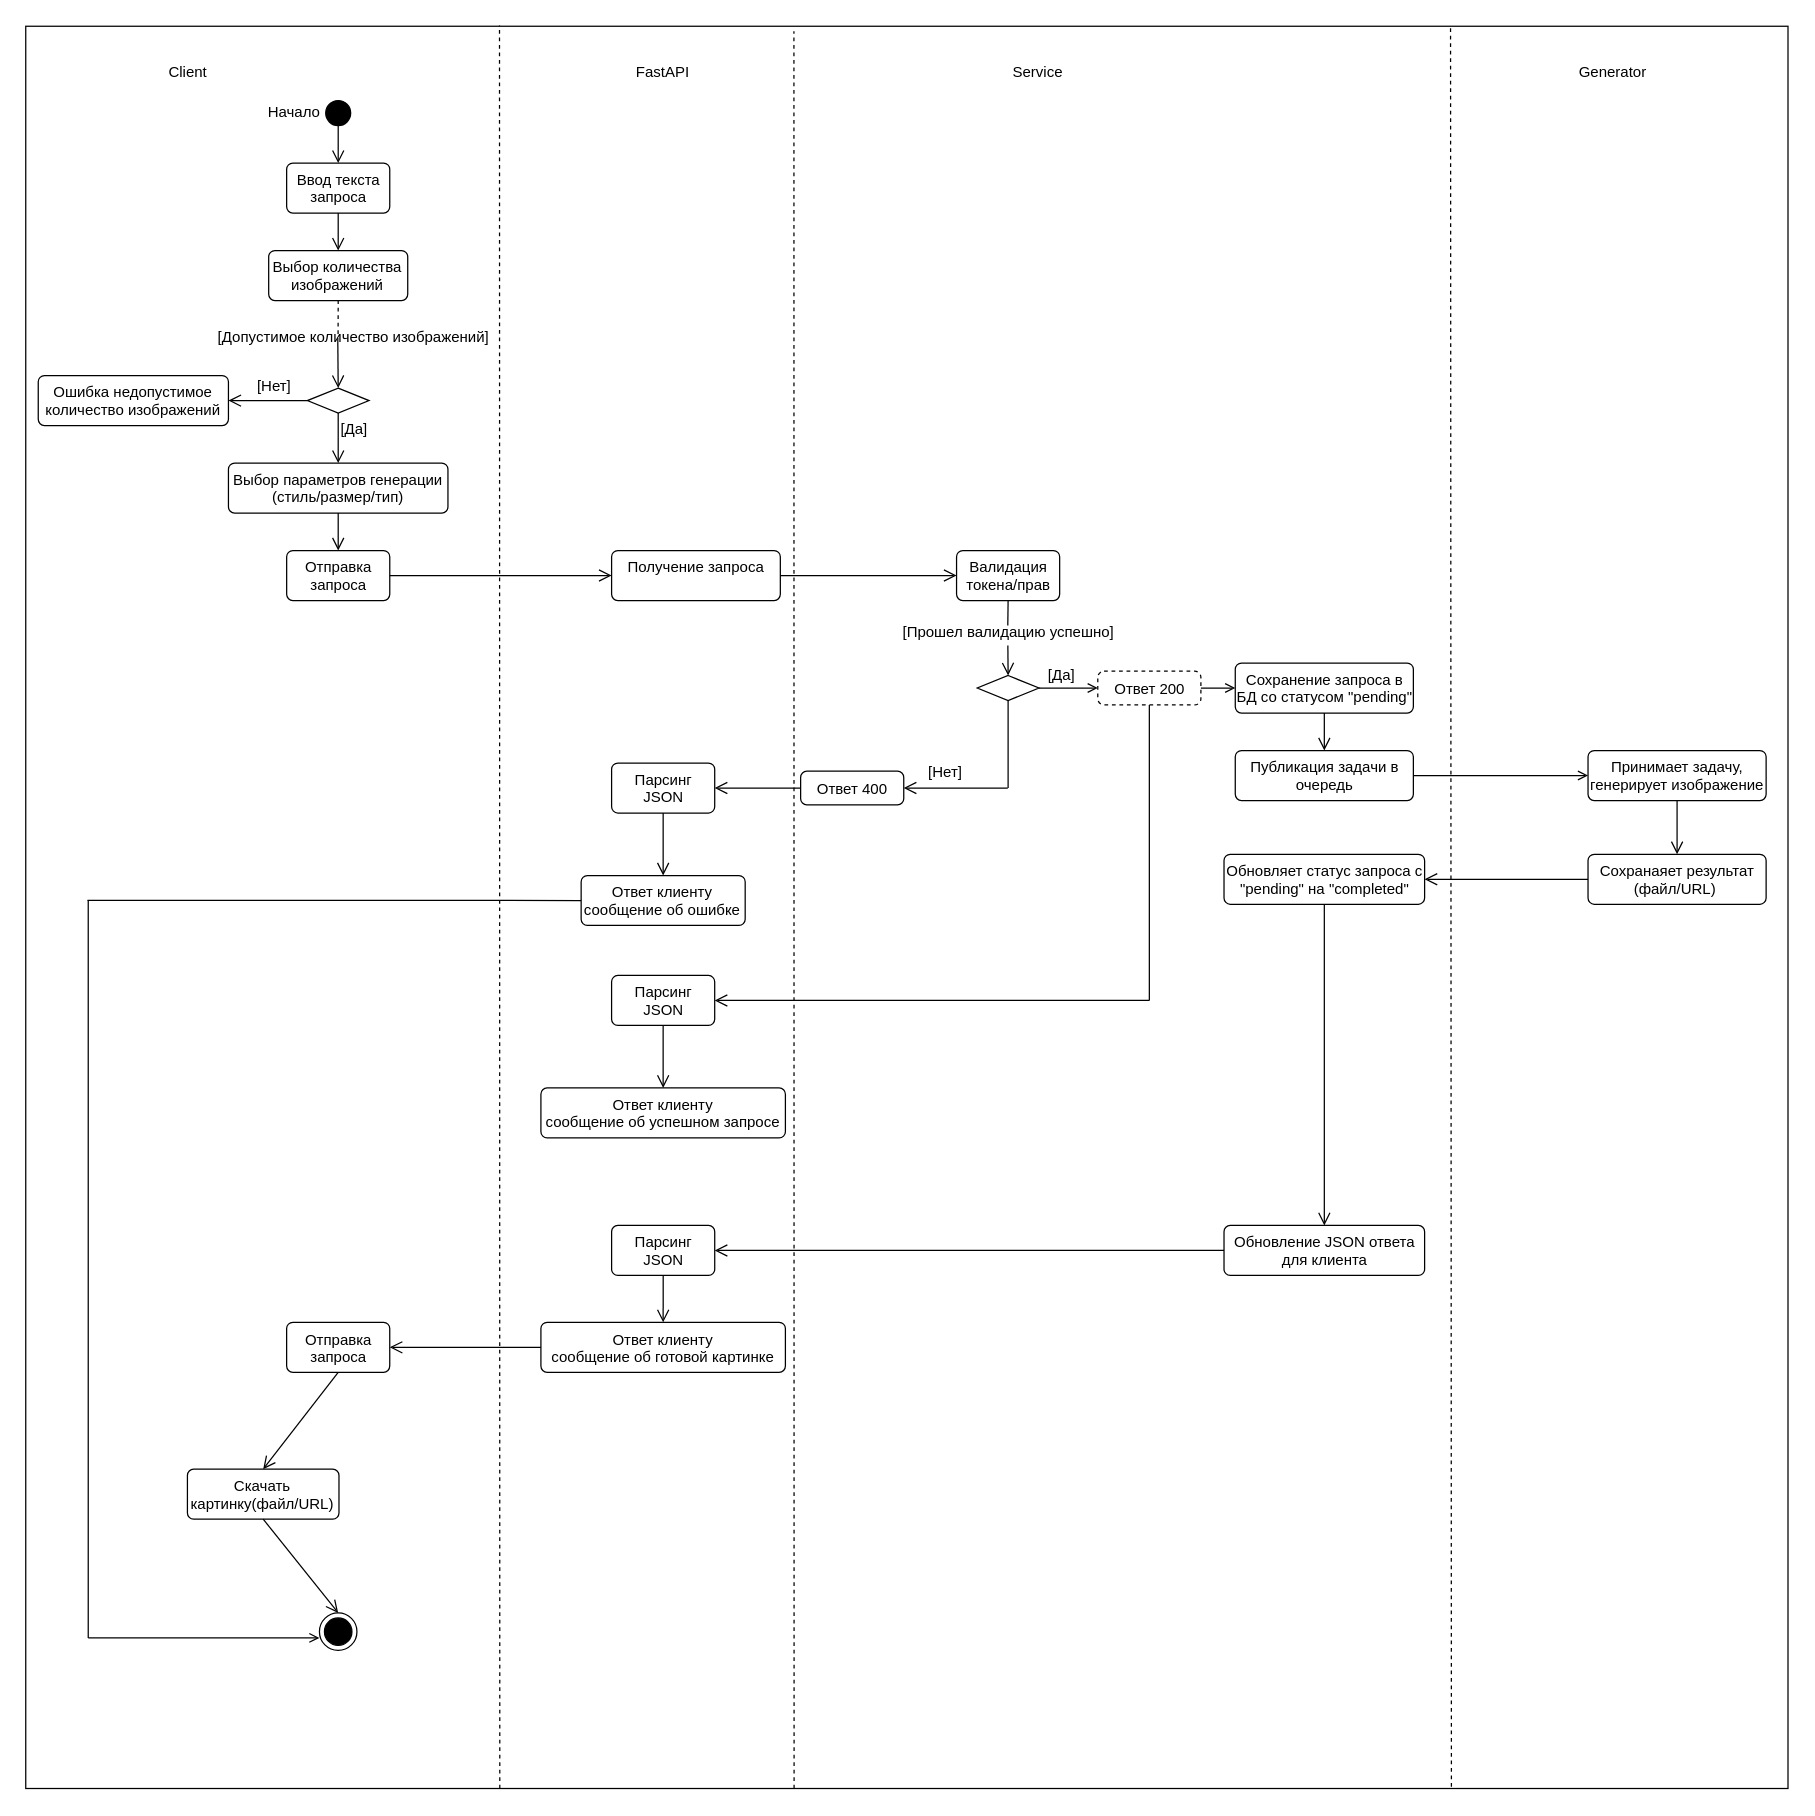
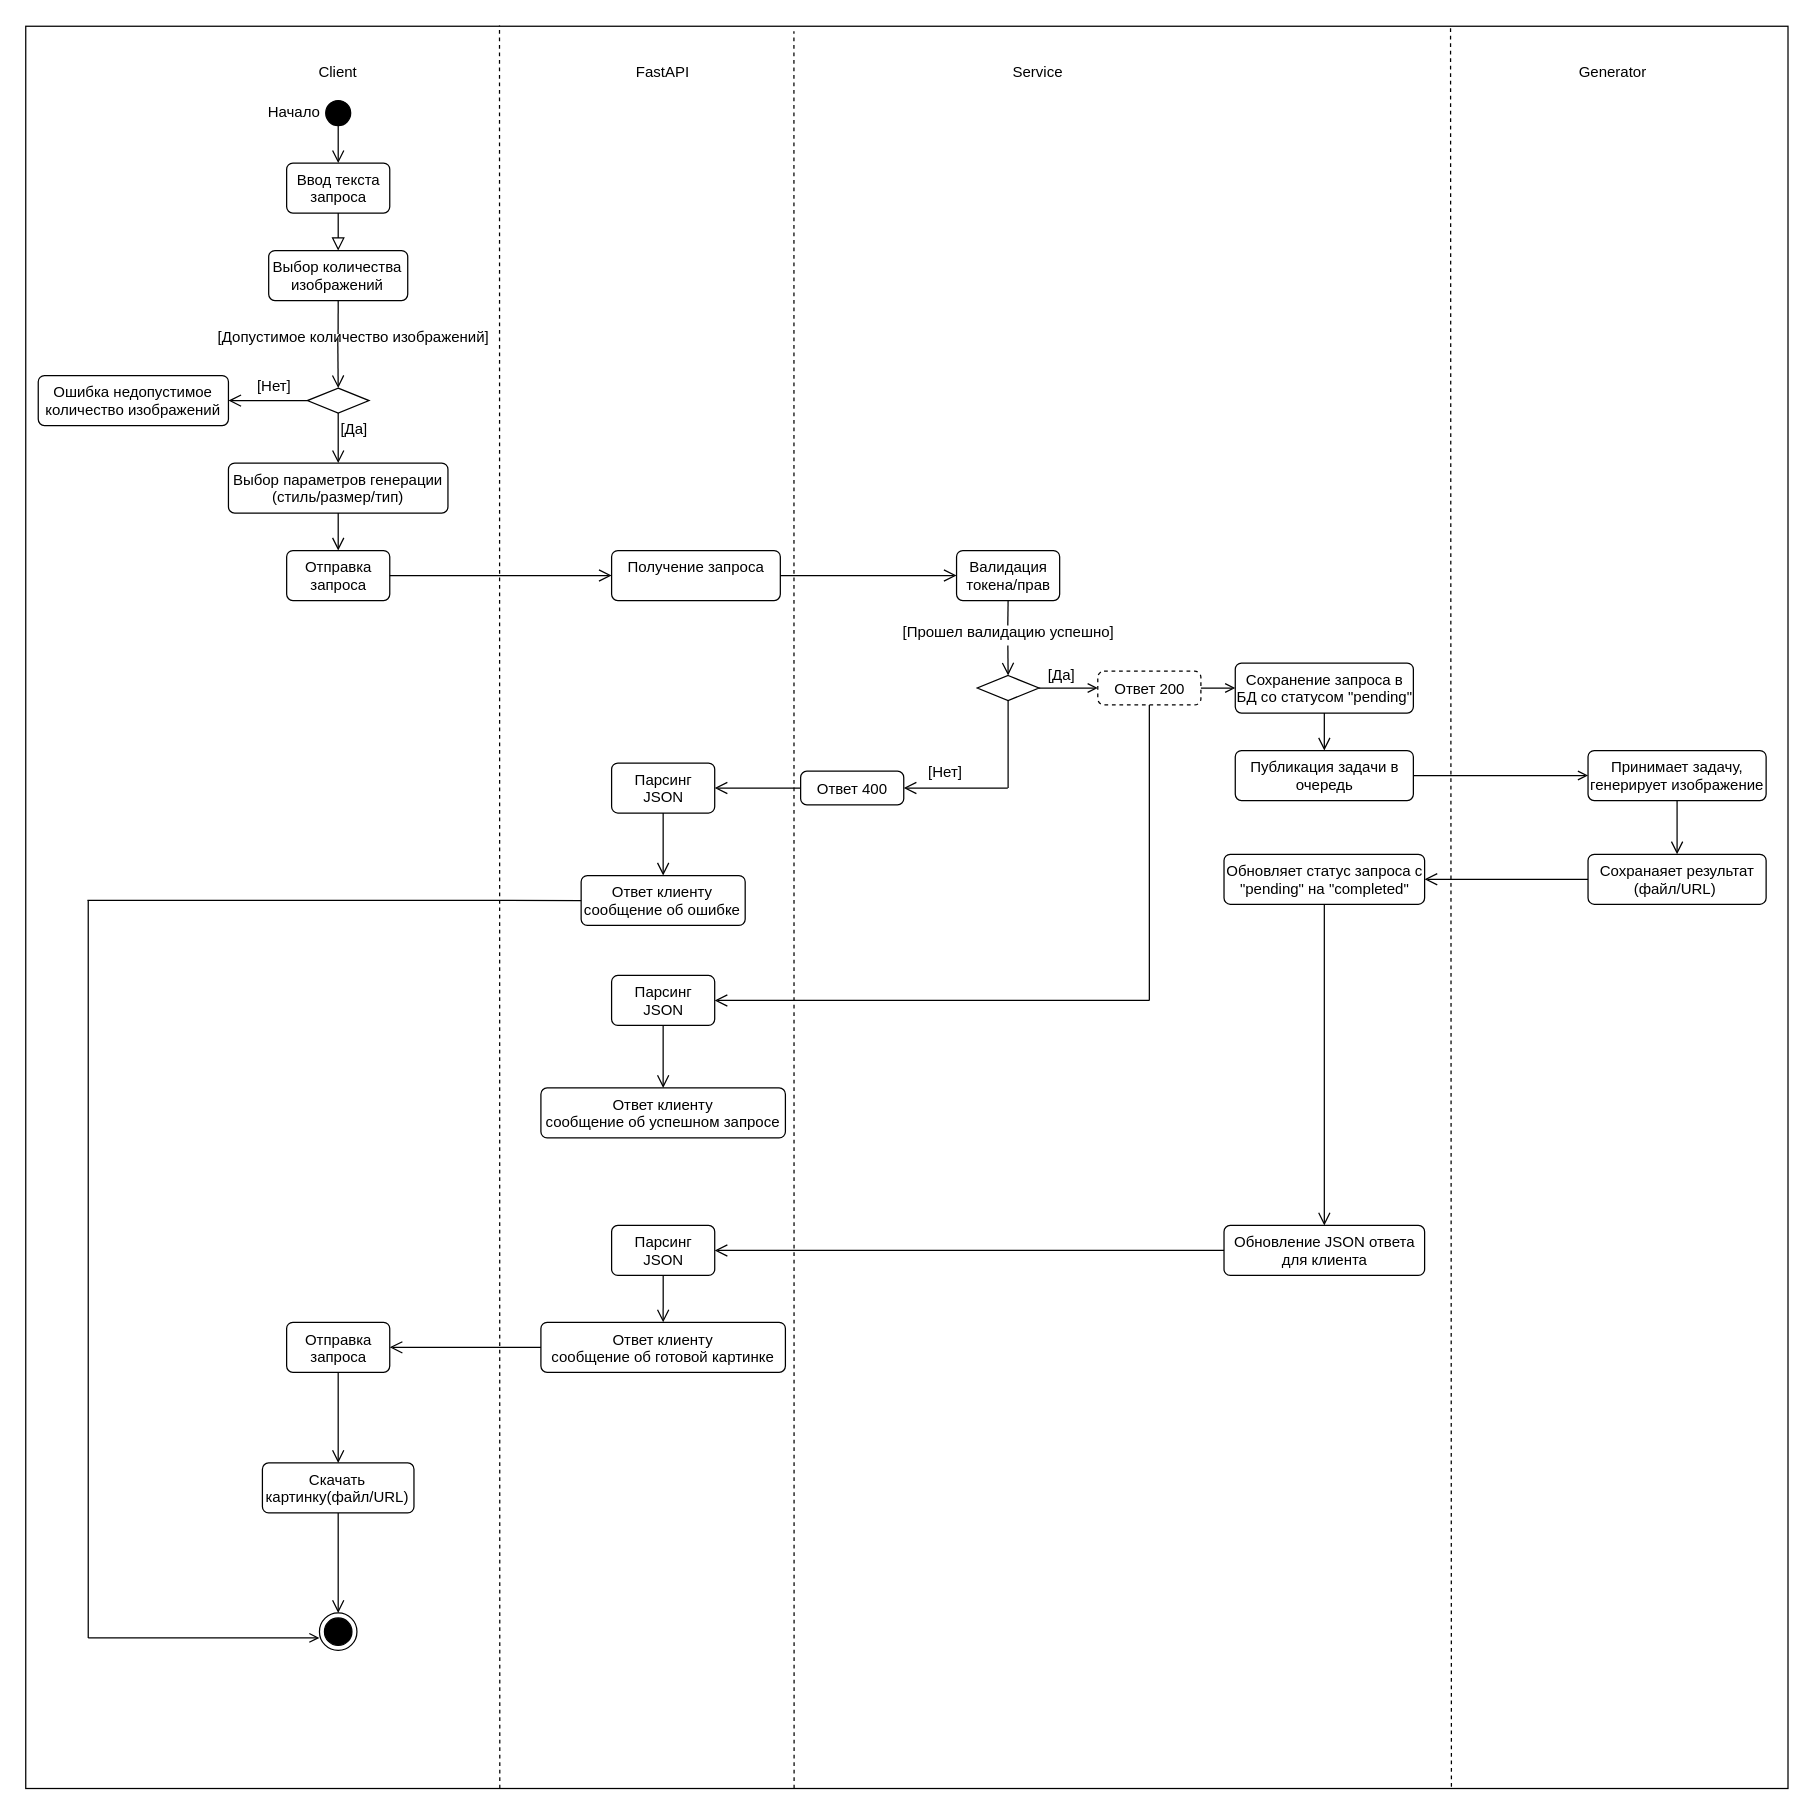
(188, 73) -> (338, 73)
(338, 241) -> (338, 236)
(338, 317) -> (338, 317)
(263, 1494) -> (338, 1488)
